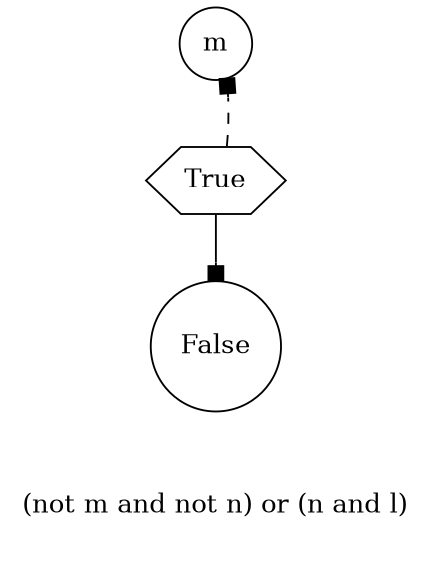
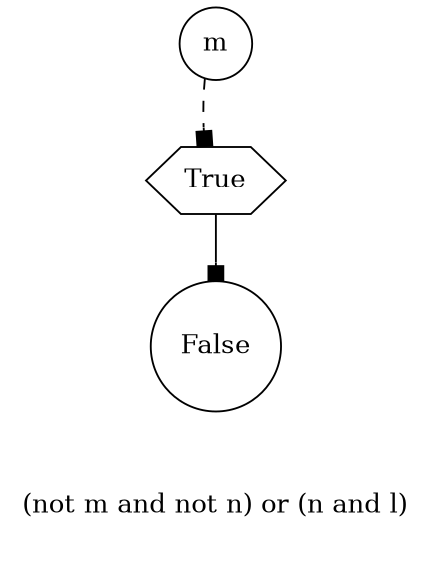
(228, 122) -> (203, 103)
